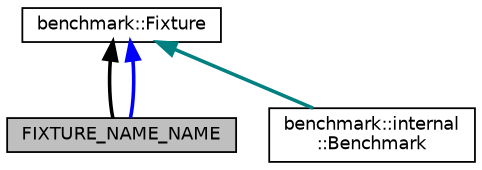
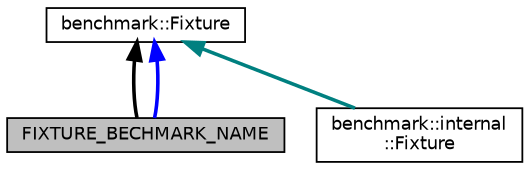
(122, 135) -> (146, 135)
(372, 135) -> (419, 135)
